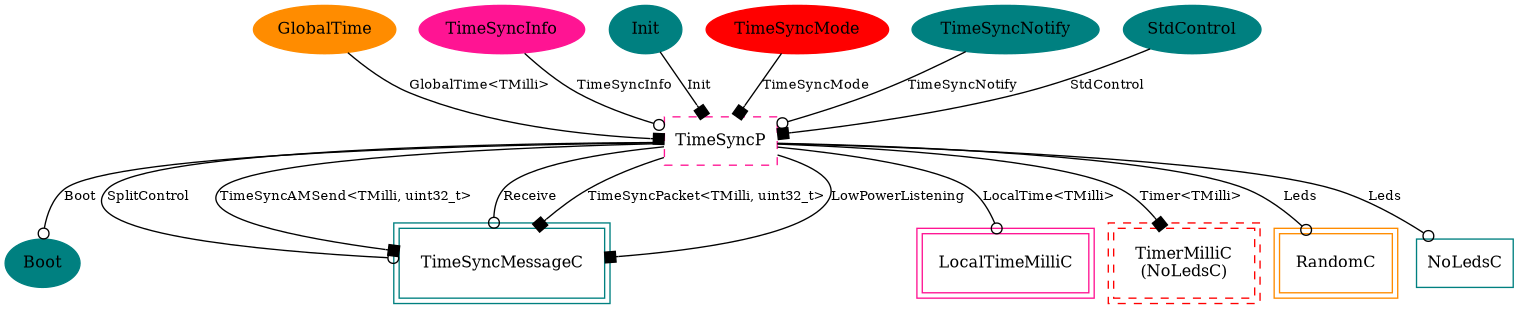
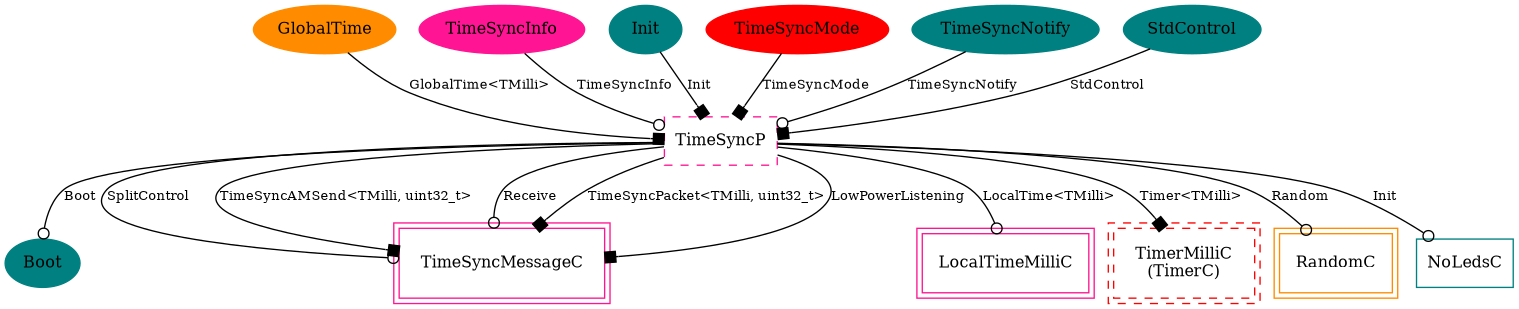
(1300, 197) -> (1300, 197)
(1385, 197) -> (1385, 197)
(502, 263) -> (502, 263)
(1184, 263) -> (1184, 263)
